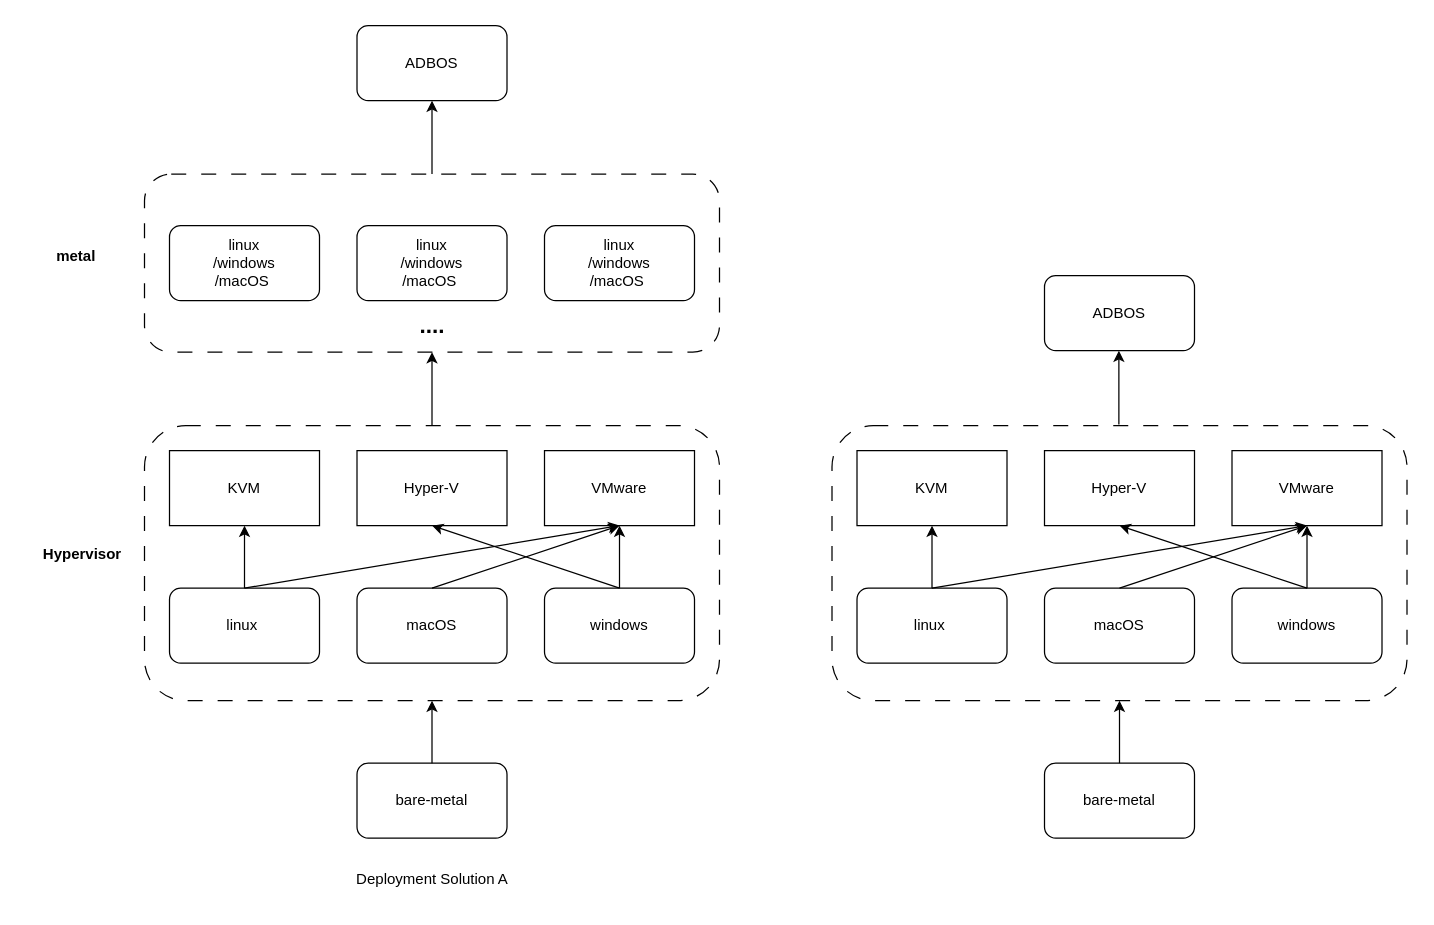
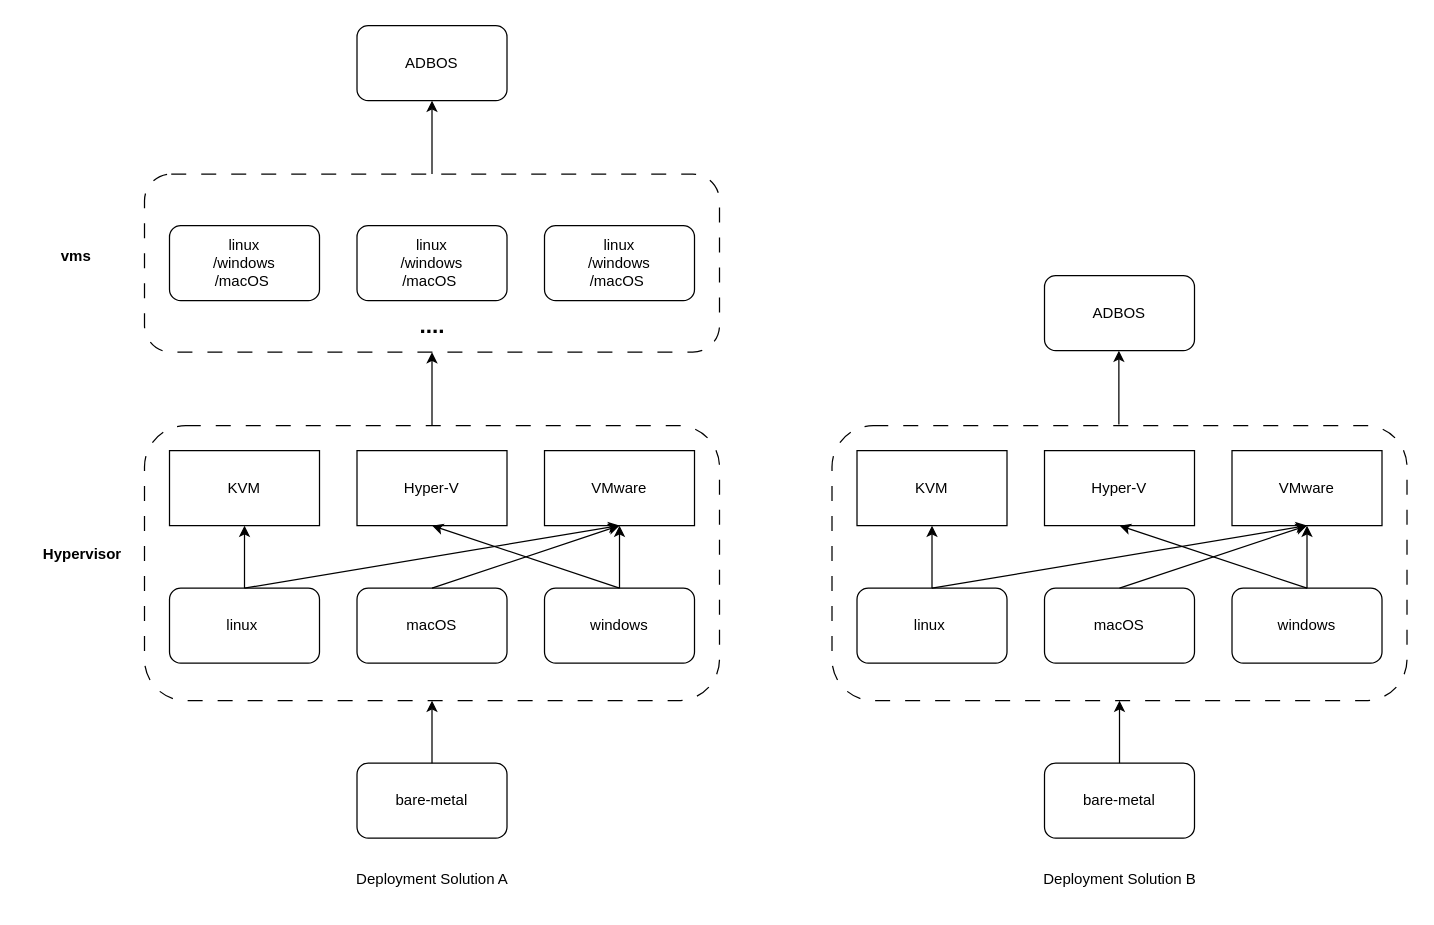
(76, 257) -> (76, 257)
none -> (1119, 879)
